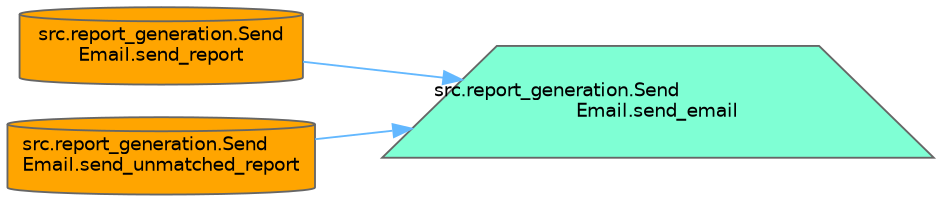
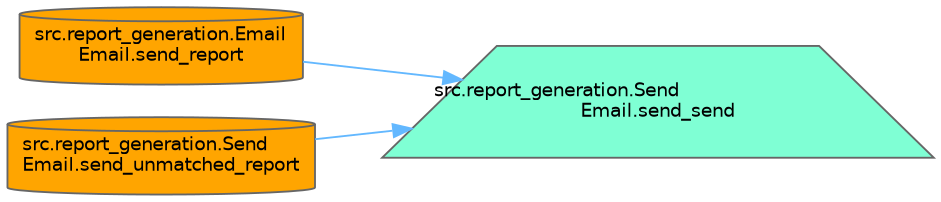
(161, 46) -> (161, 46)
(658, 102) -> (658, 102)
